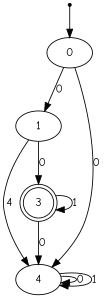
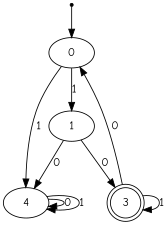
(59, 89) -> (74, 89)
(96, 163) -> (39, 126)
(9, 203) -> (57, 163)
(39, 239) -> (108, 128)
